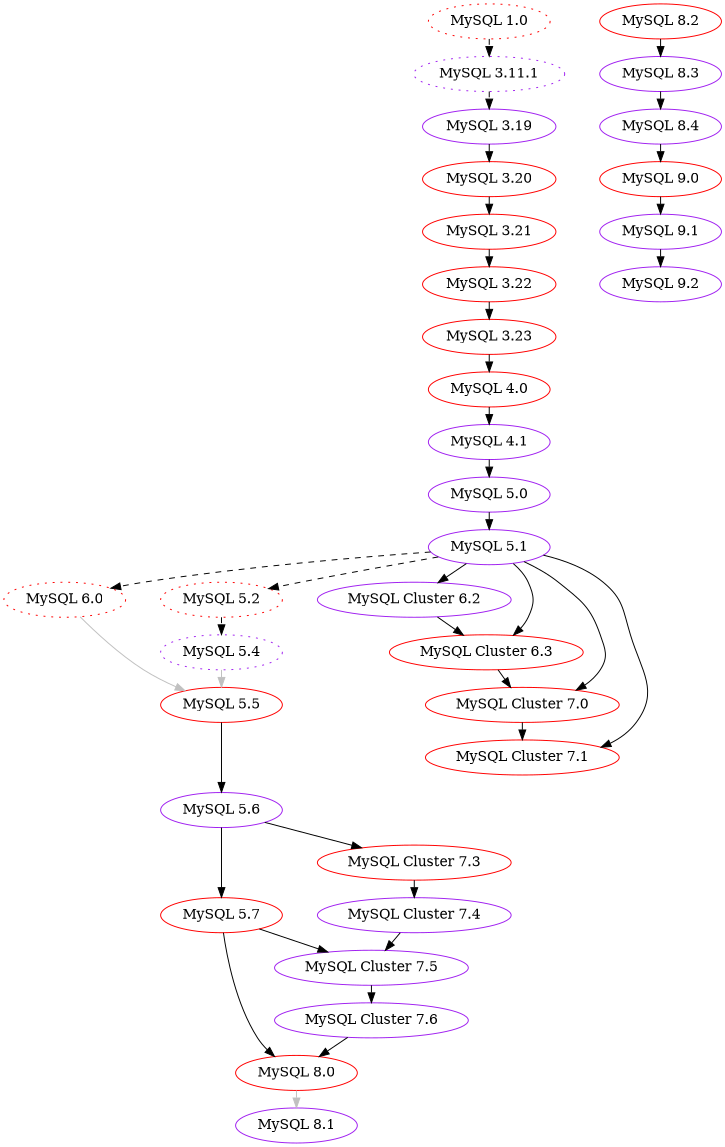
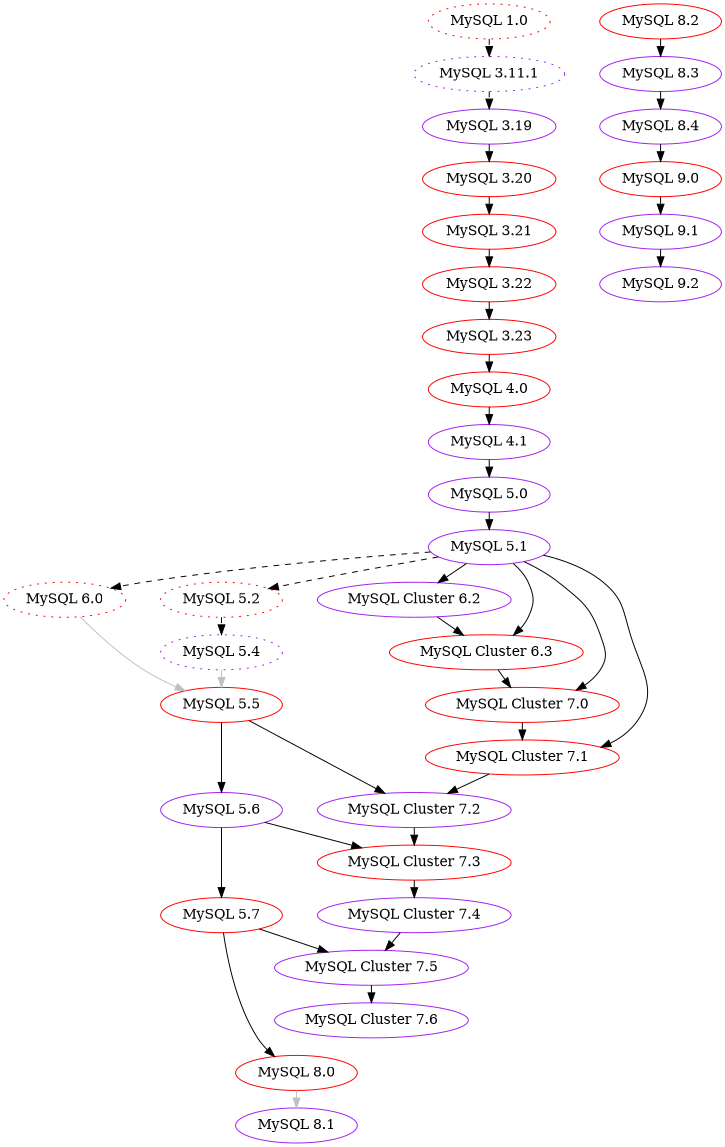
none -> (414, 810)
(338, 1044) -> none
